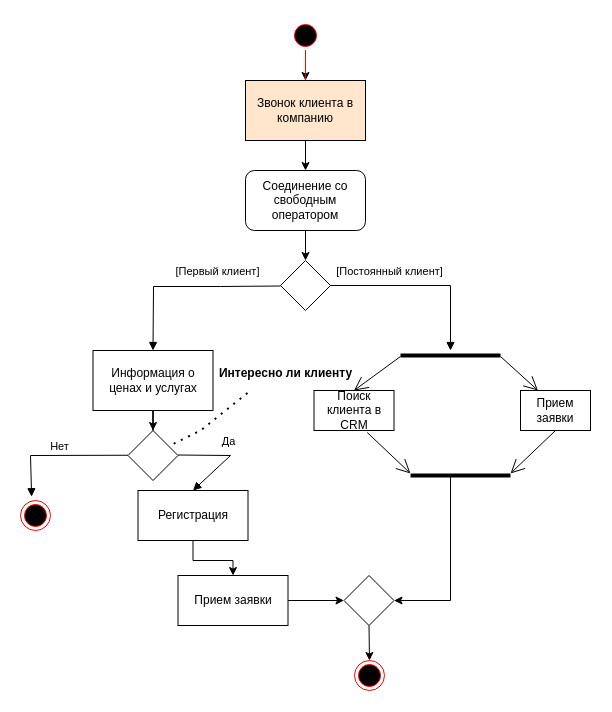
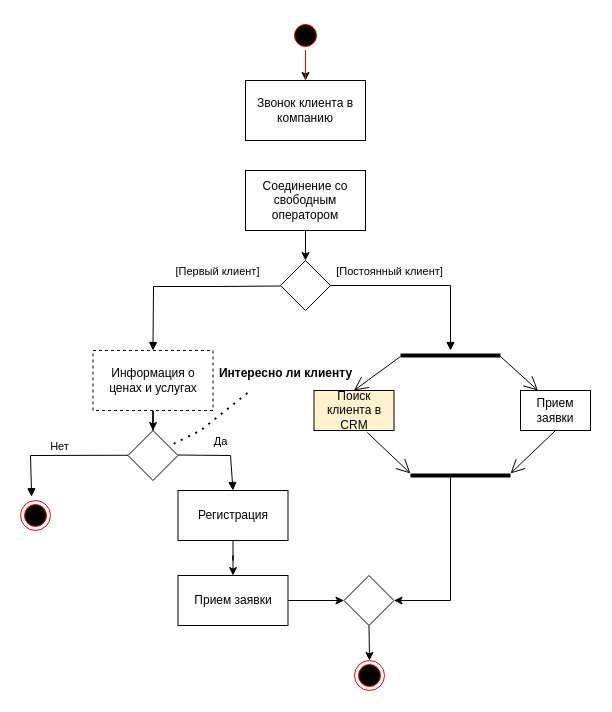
(306, 111) -> (306, 111)
(306, 160) -> none
(306, 201) -> (306, 201)
(153, 381) -> (153, 381)
(354, 411) -> (354, 411)
(193, 516) -> (233, 516)
